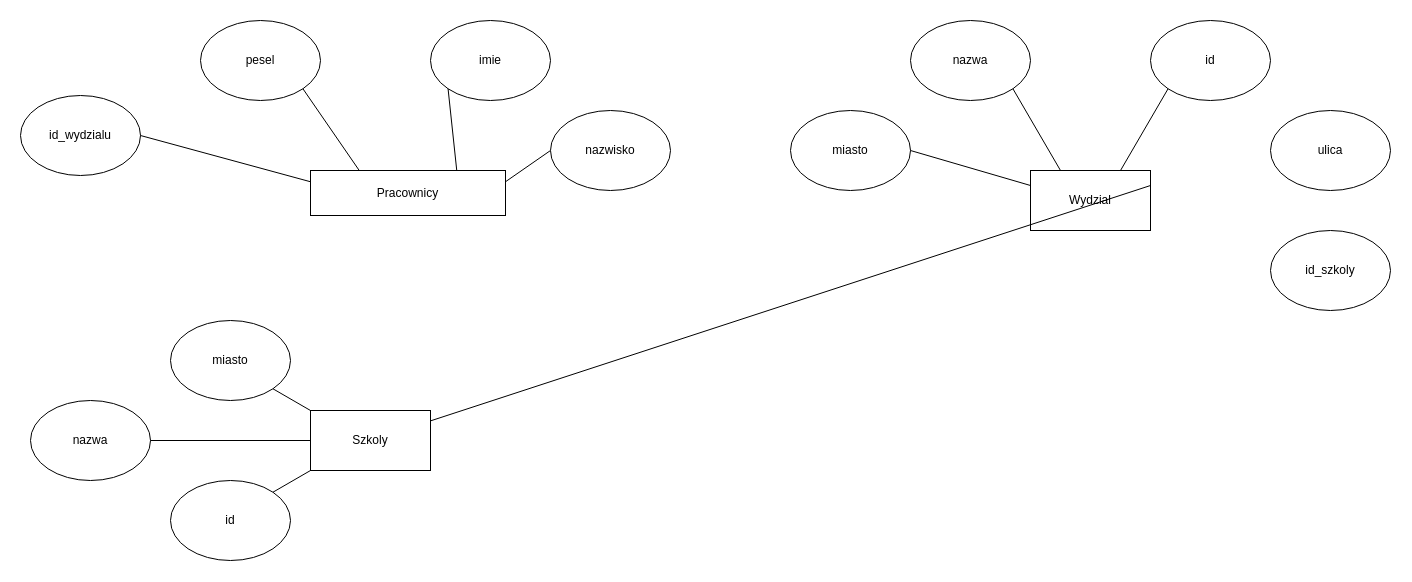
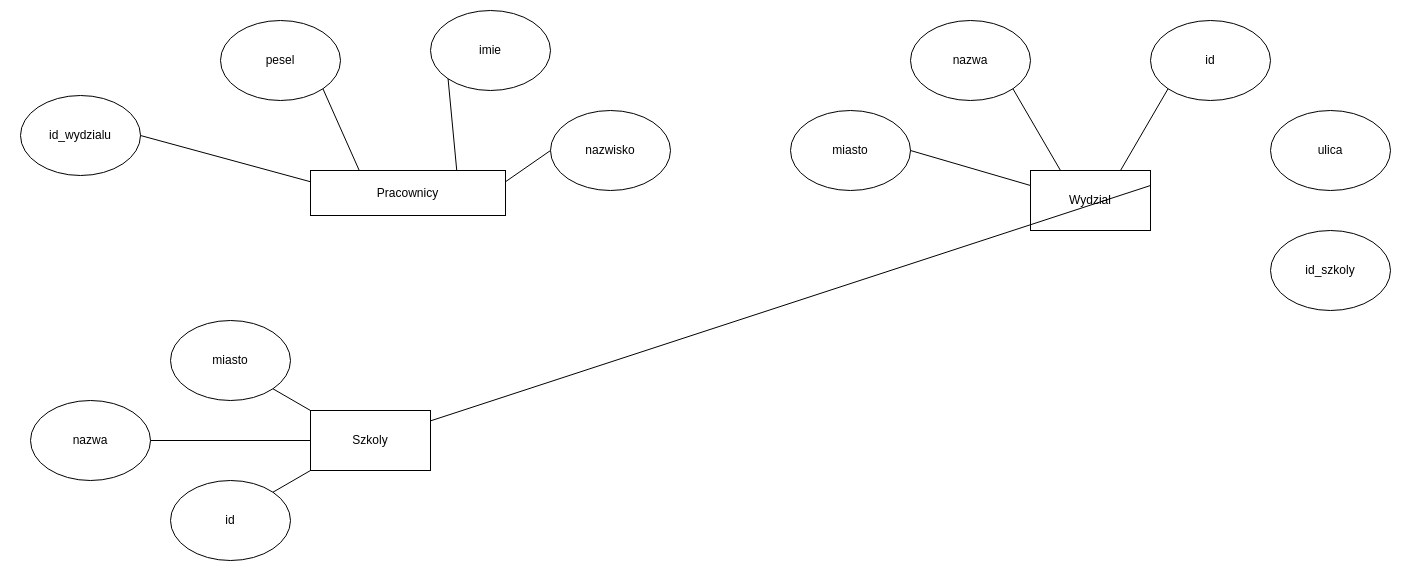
(261, 61) -> (281, 61)
(491, 61) -> (491, 51)
